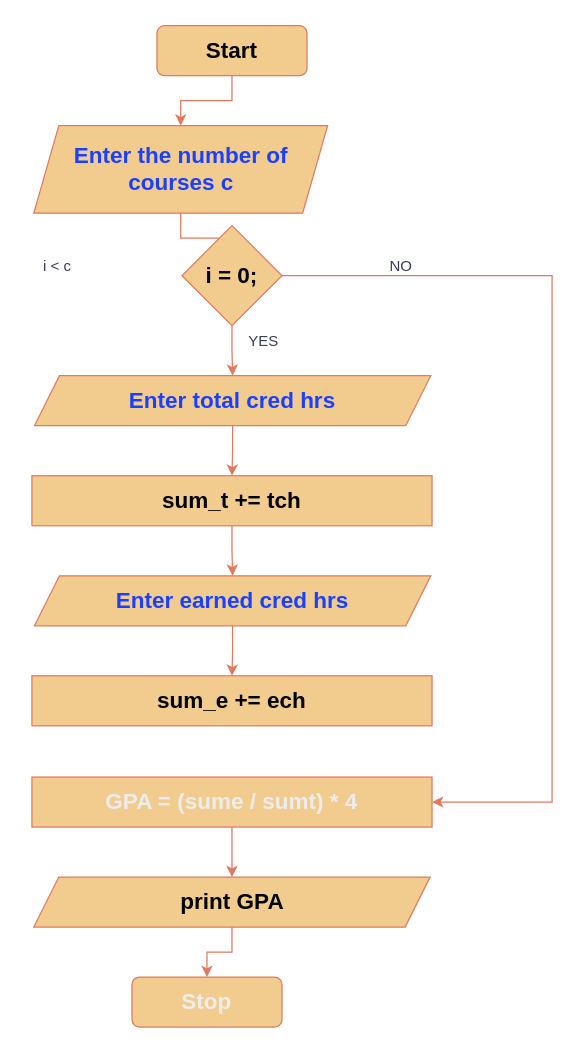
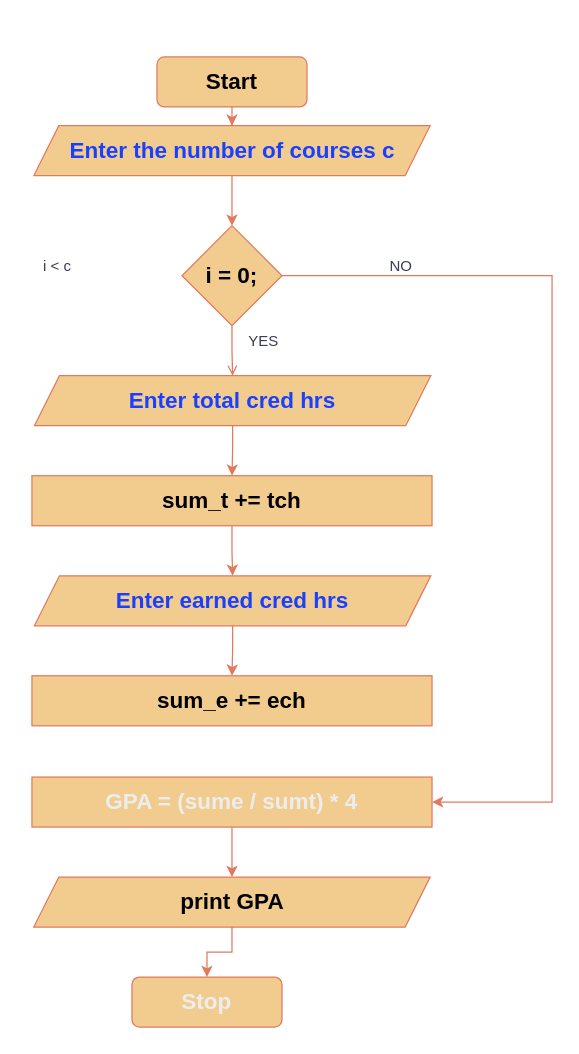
(232, 51) -> (232, 82)
(181, 169) -> (232, 151)
(232, 366) -> (232, 368)
